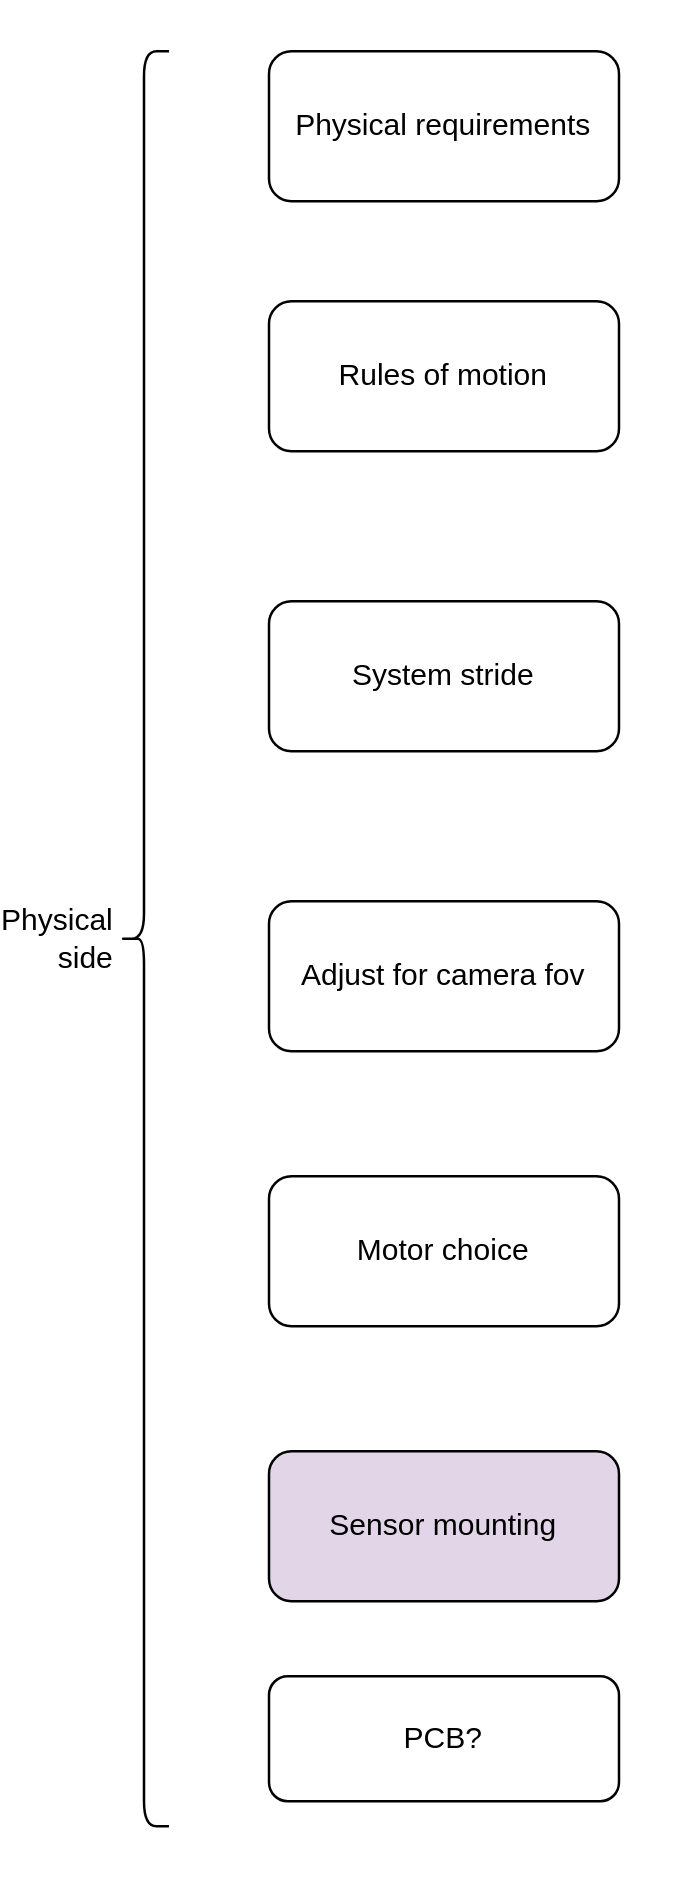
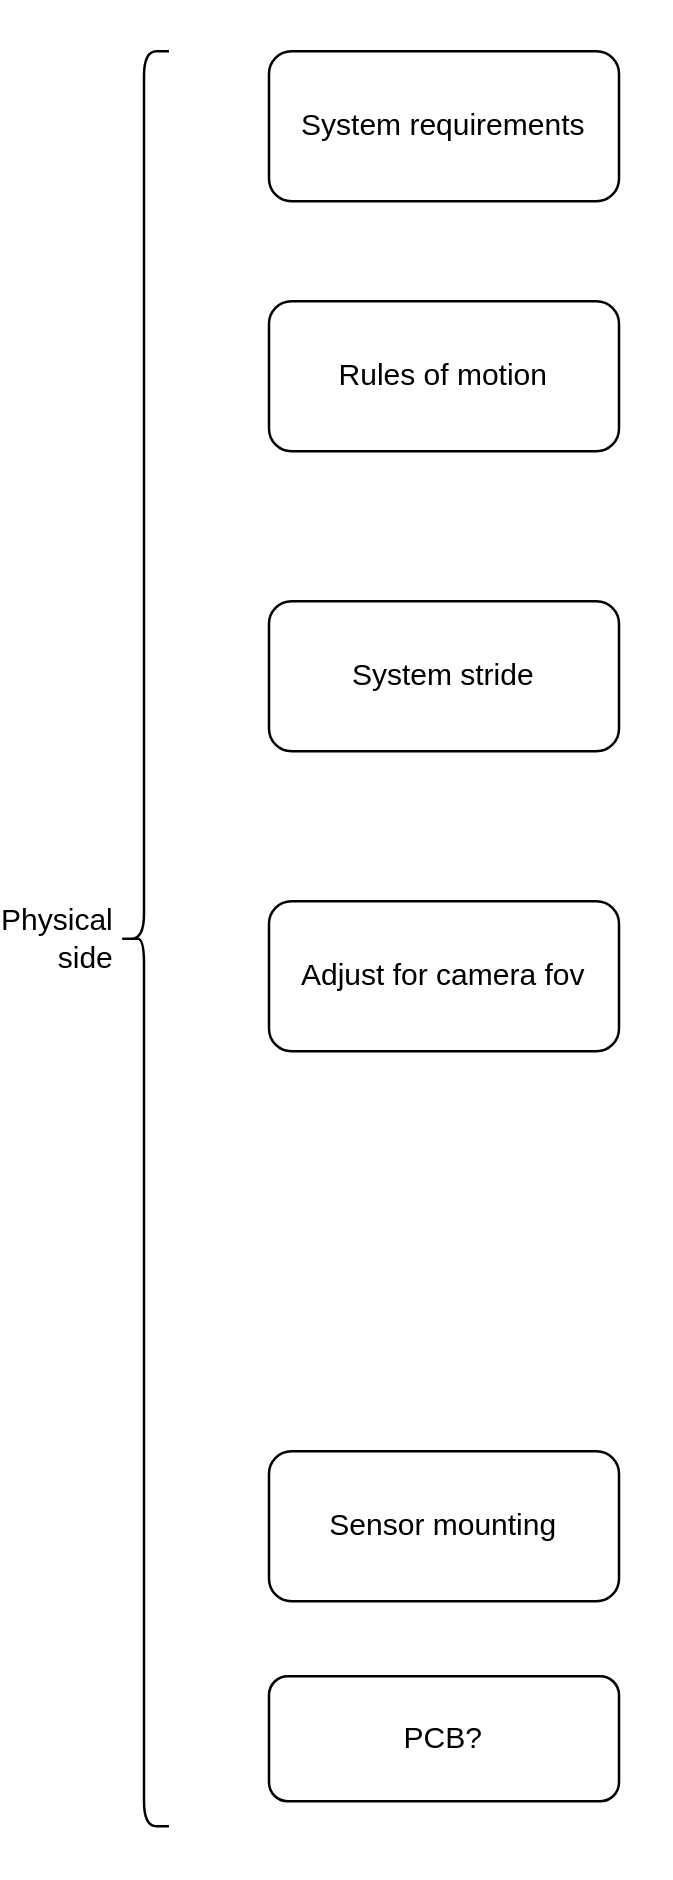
(444, 126) -> (444, 126)
(444, 1251) -> none
(444, 1526) -> (444, 1526)
